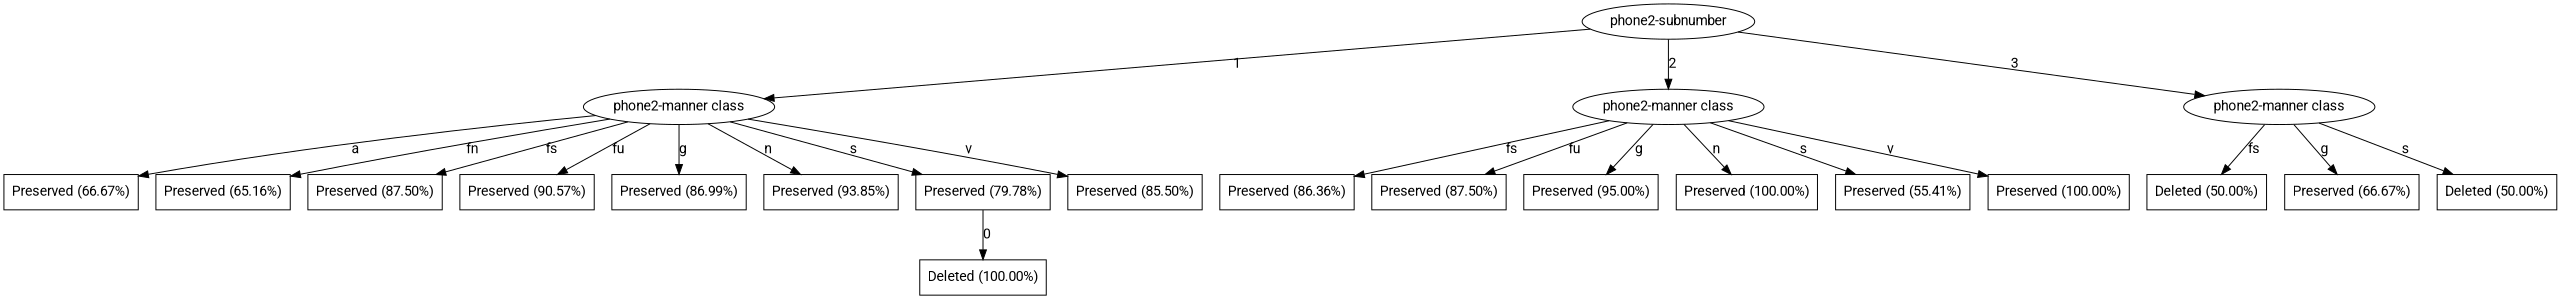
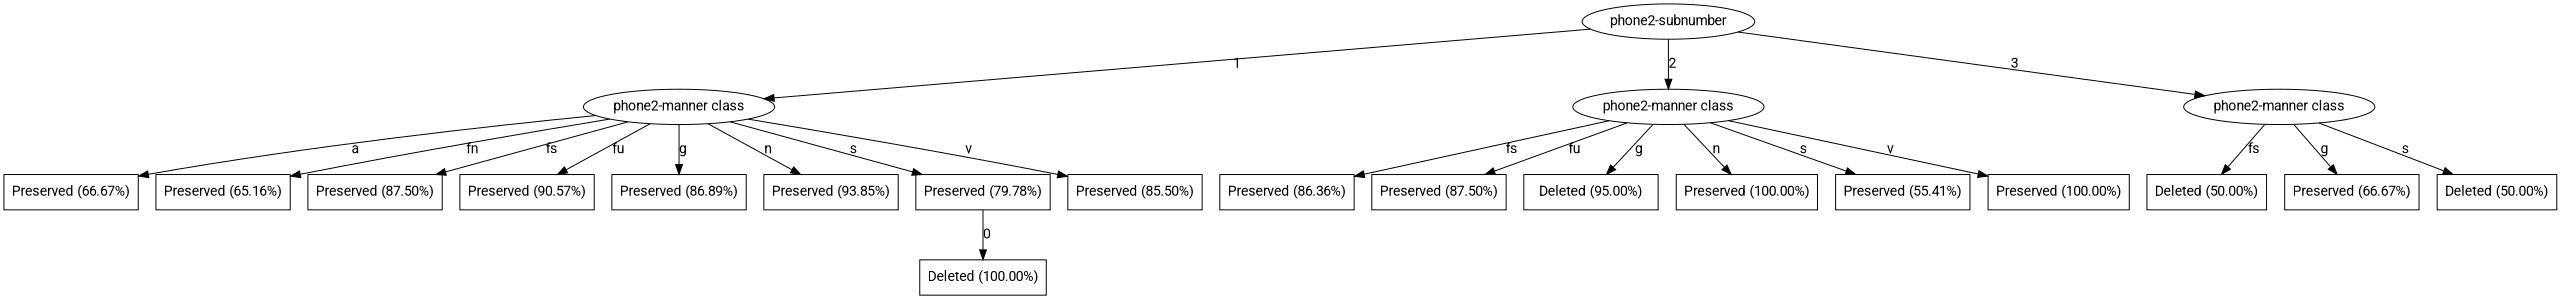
(679, 192) -> (679, 192)
(1591, 192) -> (1591, 192)
